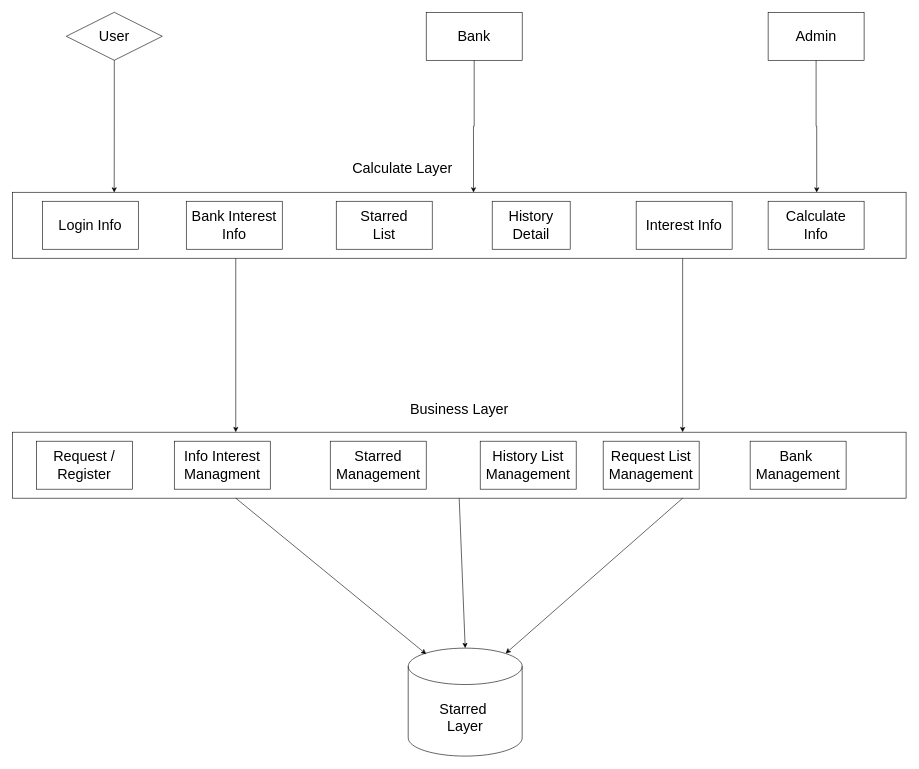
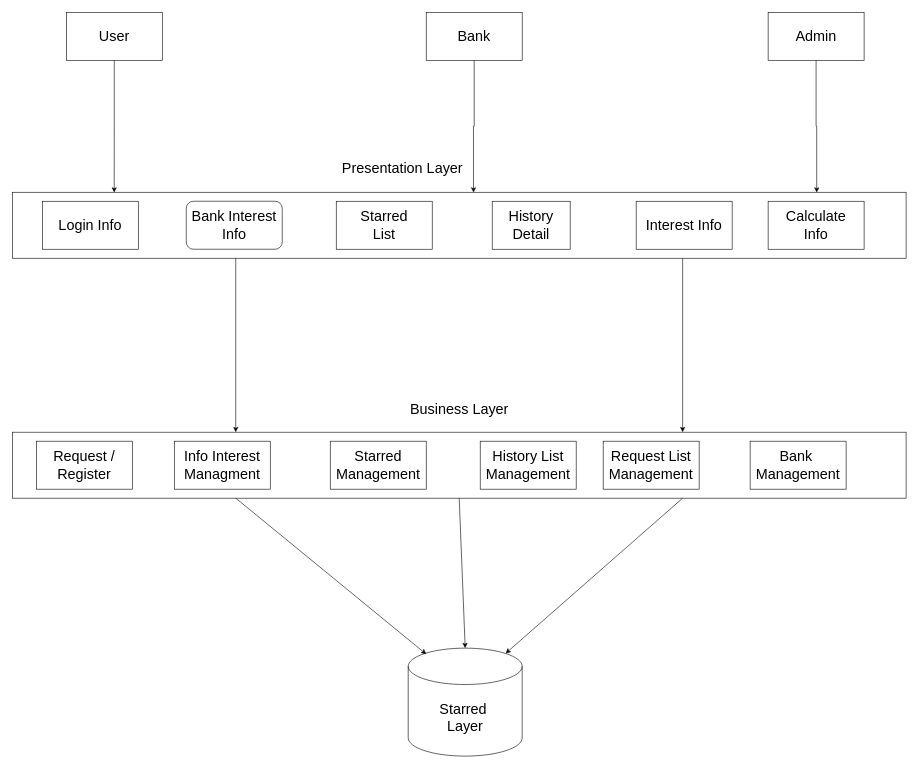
(114, 36) -> (114, 36)
(403, 168) -> (403, 168)
(234, 225) -> (234, 225)
